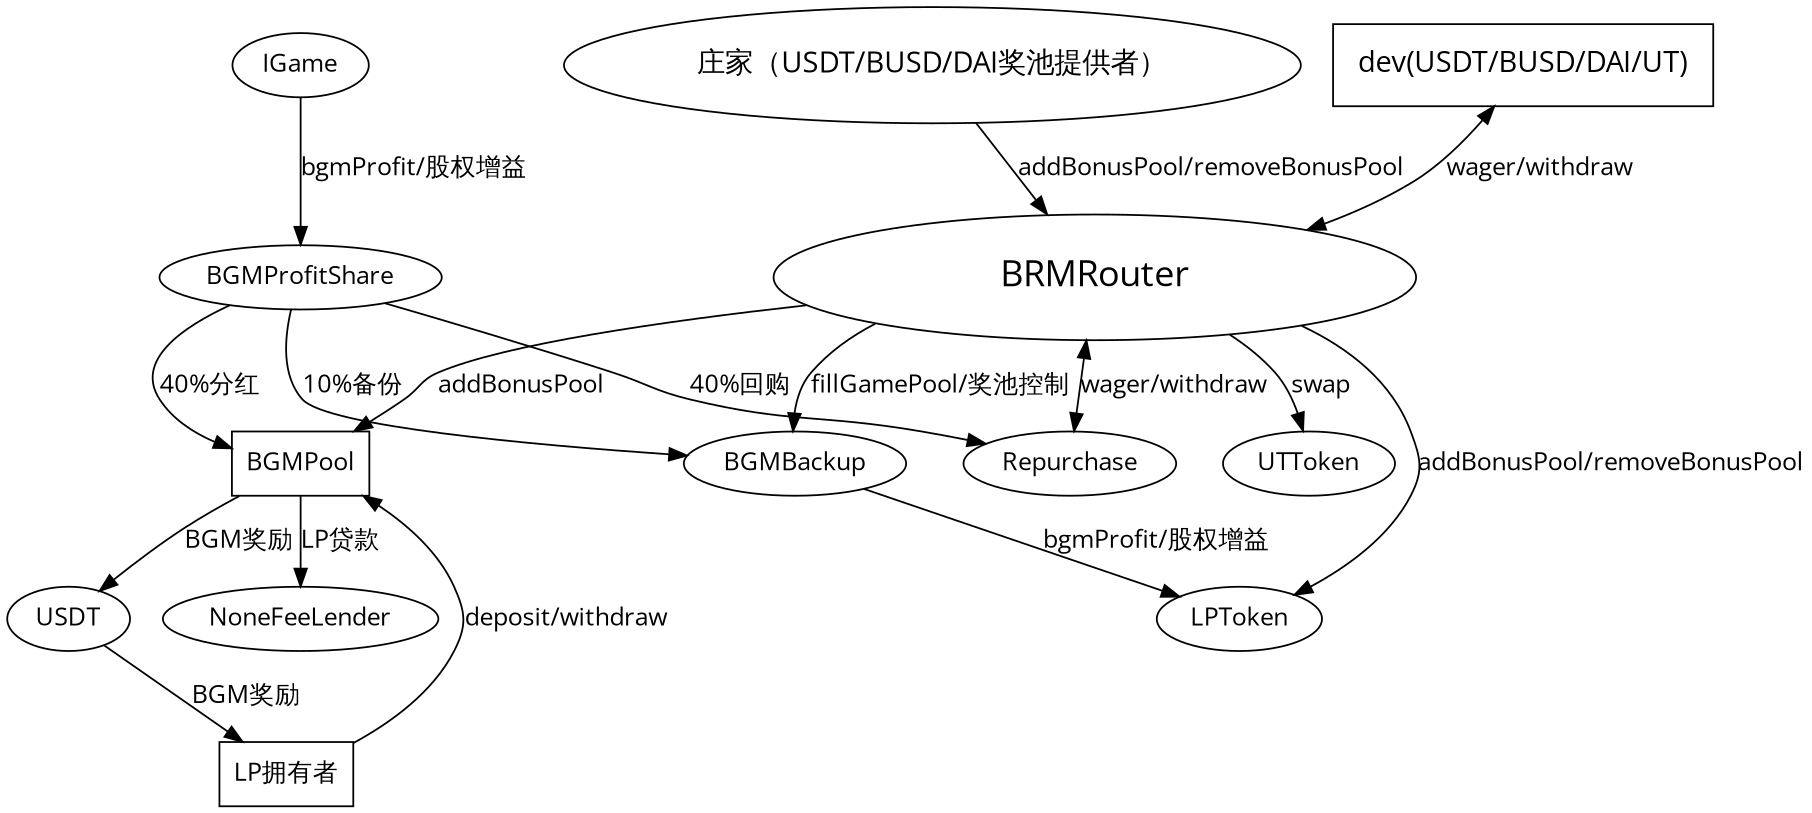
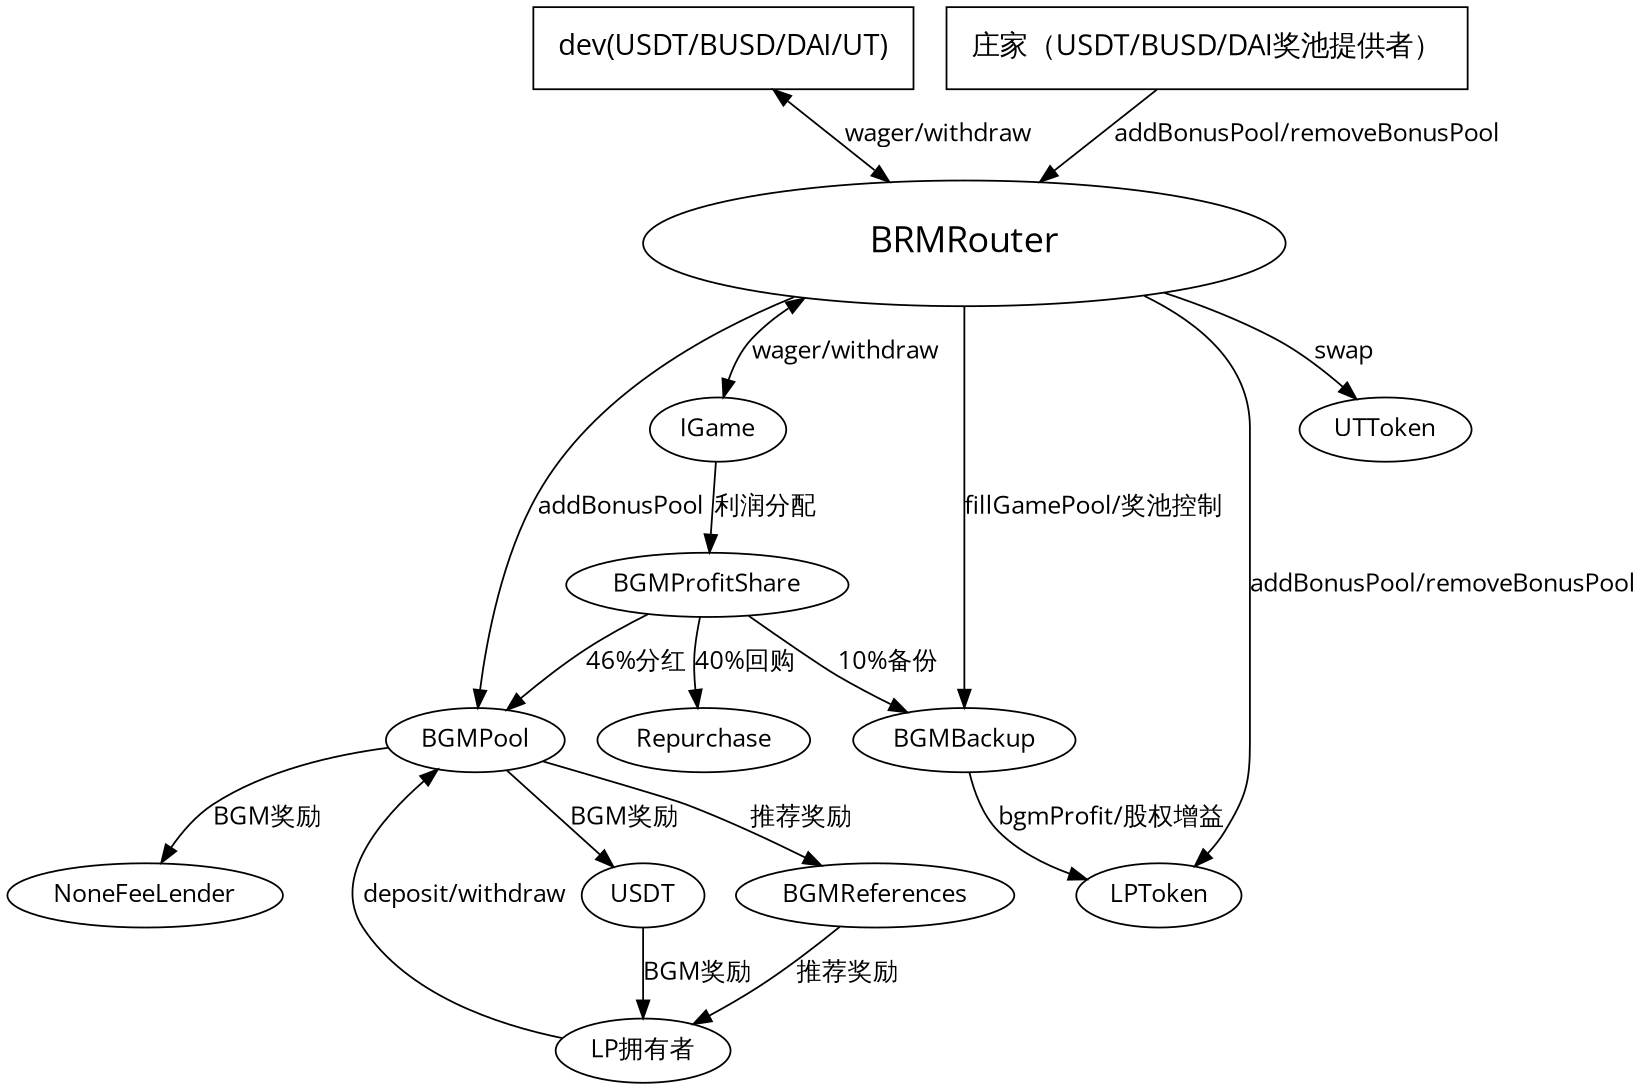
(932, 65) -> (1207, 48)
(414, 169) -> (766, 507)
(211, 386) -> (637, 663)
(1080, 386) -> (752, 339)
(301, 464) -> (475, 740)
(341, 541) -> (267, 818)
(286, 774) -> (643, 1051)
none -> (875, 895)
